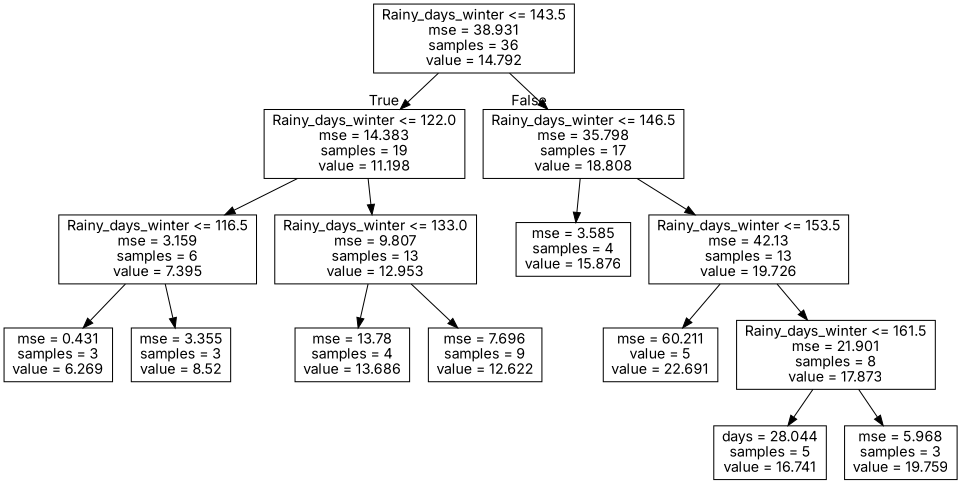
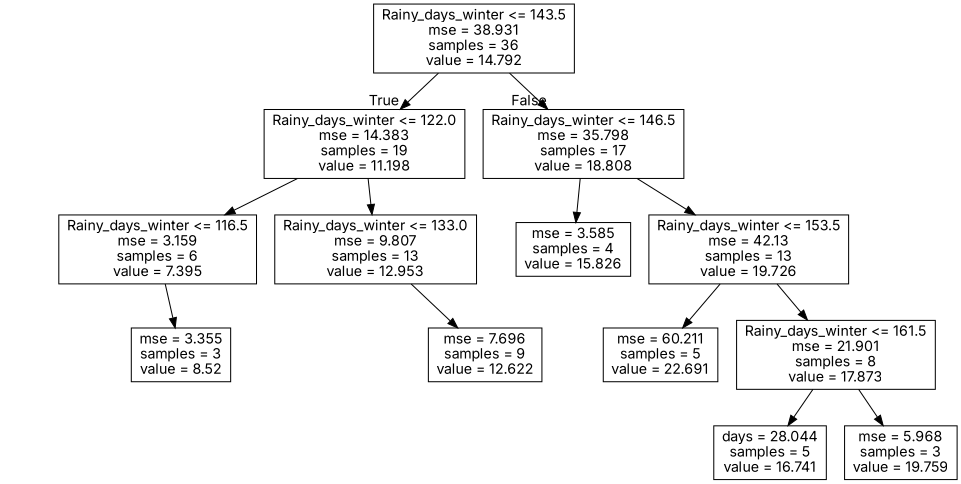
(573, 249) -> (573, 249)
(58, 355) -> none
(352, 355) -> none
(661, 355) -> (661, 355)
